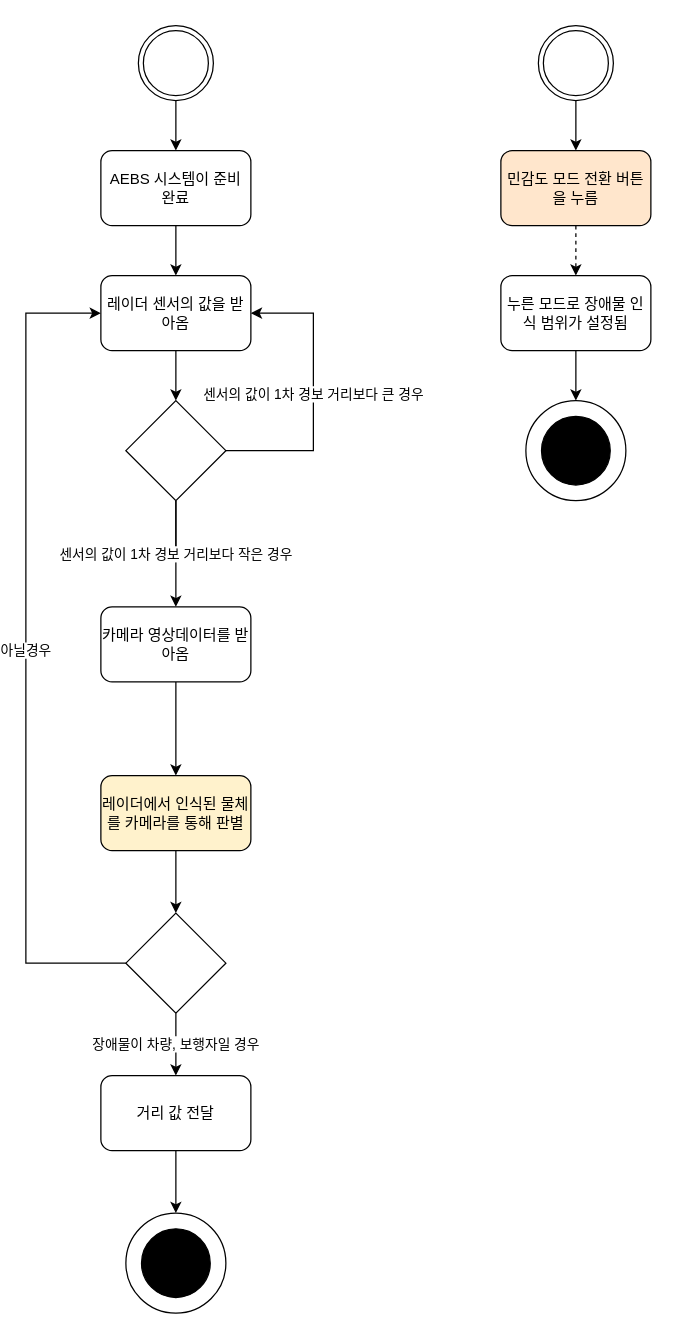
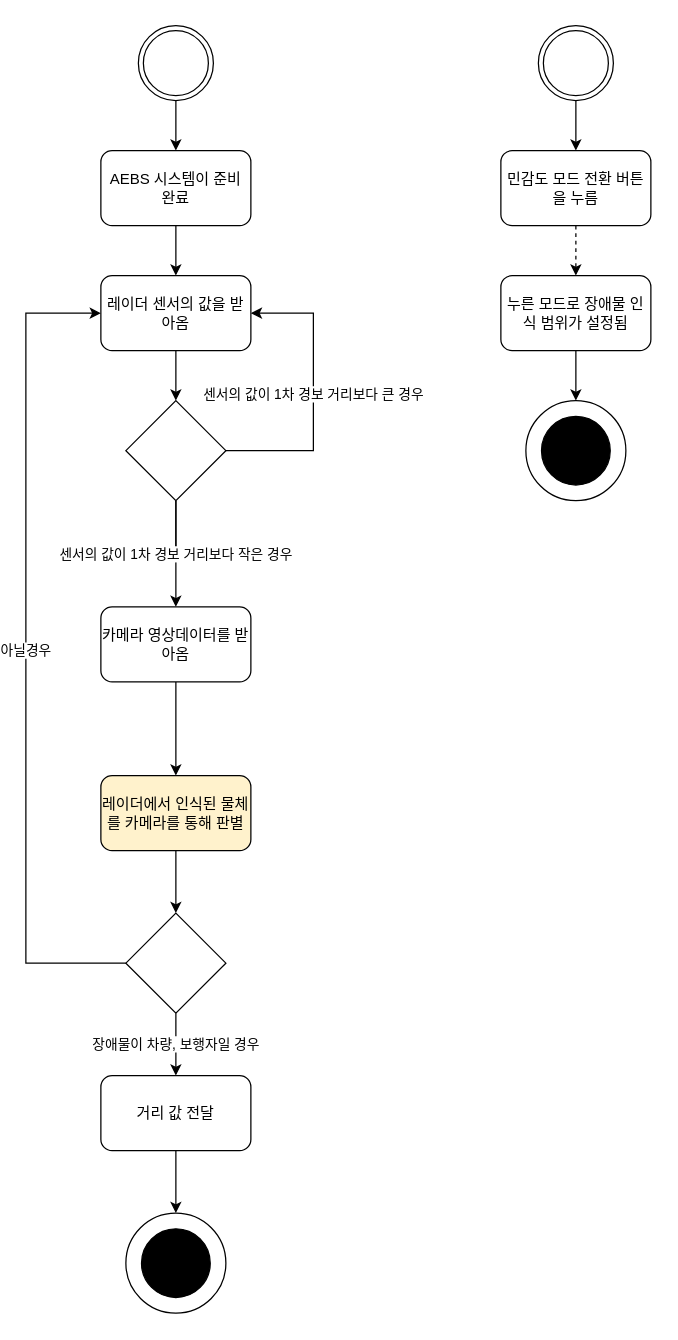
(576, 188) -> (576, 188)
